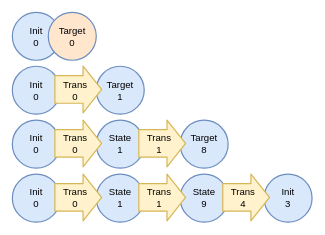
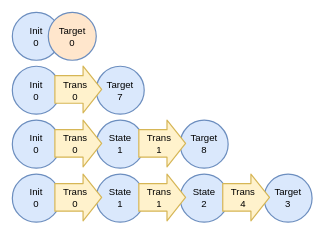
(120, 90) -> (120, 90)
(204, 198) -> (204, 198)
(288, 198) -> (288, 198)
